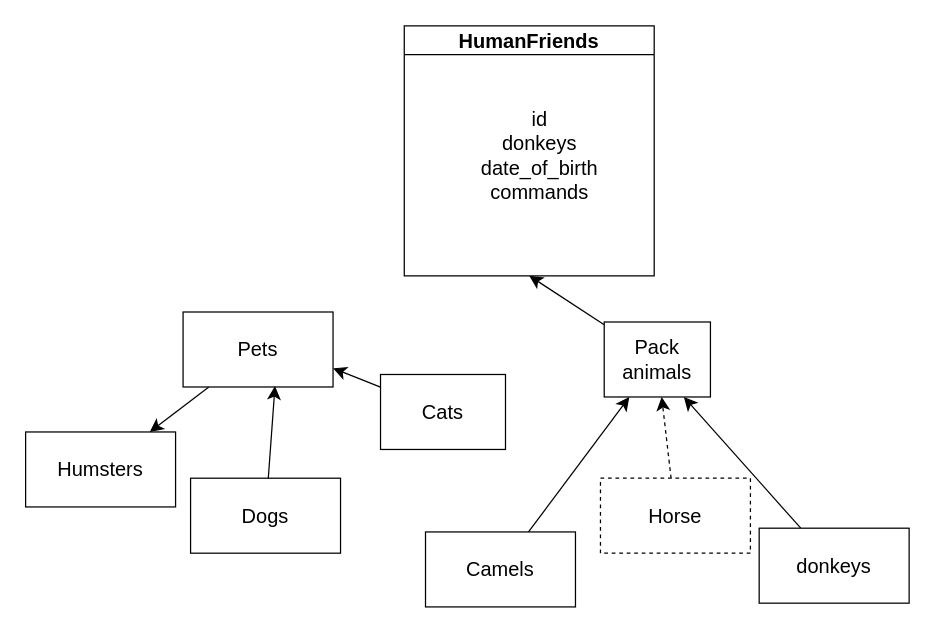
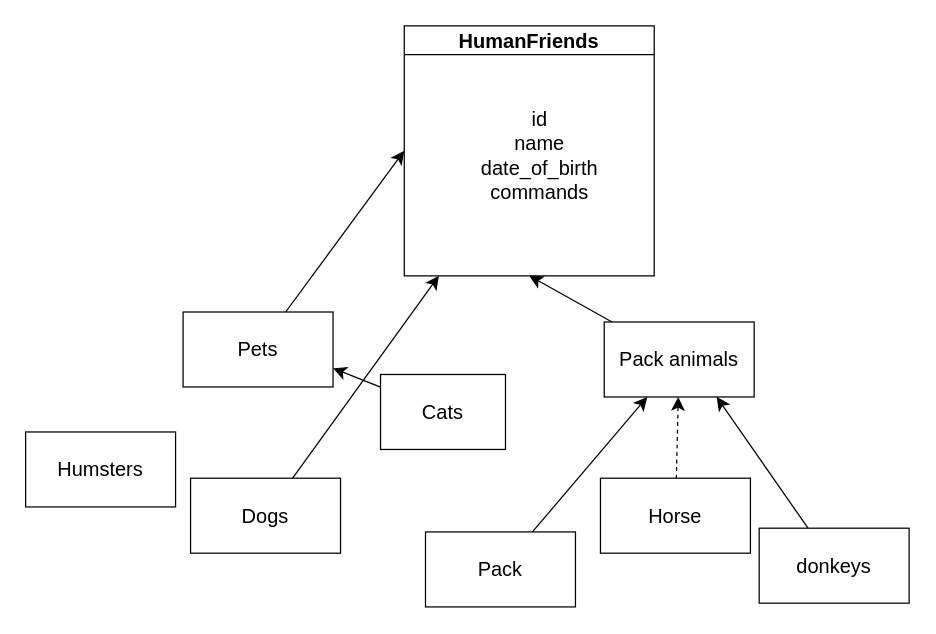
(540, 156) -> (540, 156)
(658, 359) -> (679, 359)
(183, 407) -> (343, 234)
(271, 437) -> (362, 382)
(676, 516) -> (676, 516)
(501, 569) -> (501, 569)
